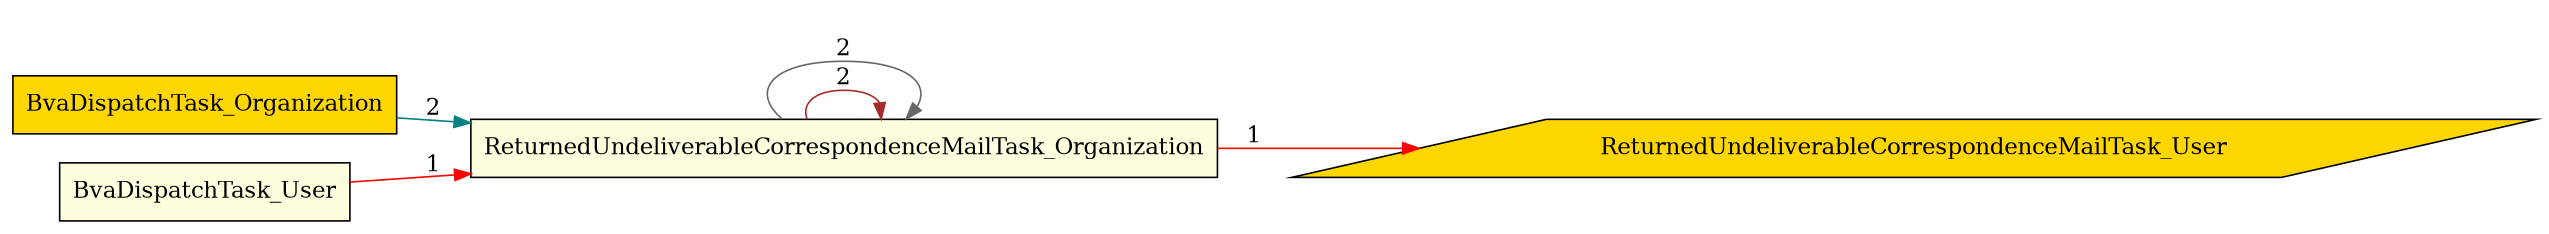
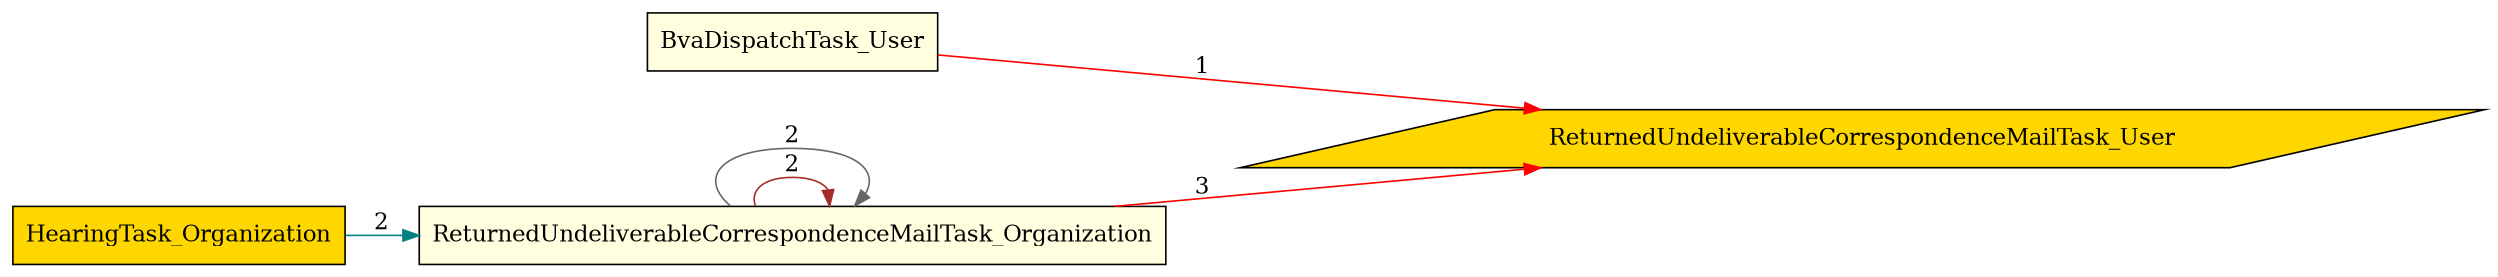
(205, 105) -> (179, 235)
(1255, 136) -> (1203, 188)
(402, 178) -> (1231, 82)
